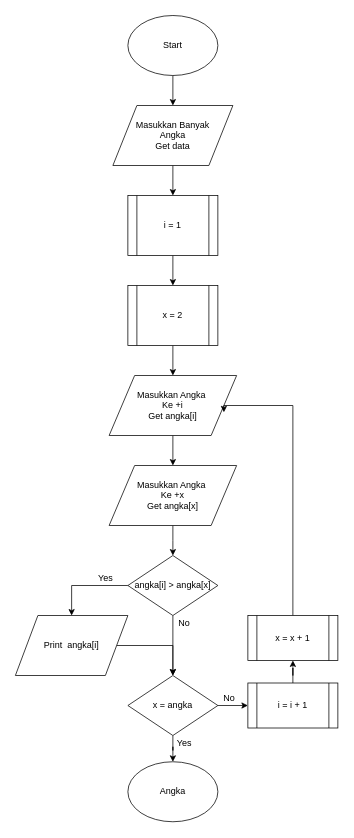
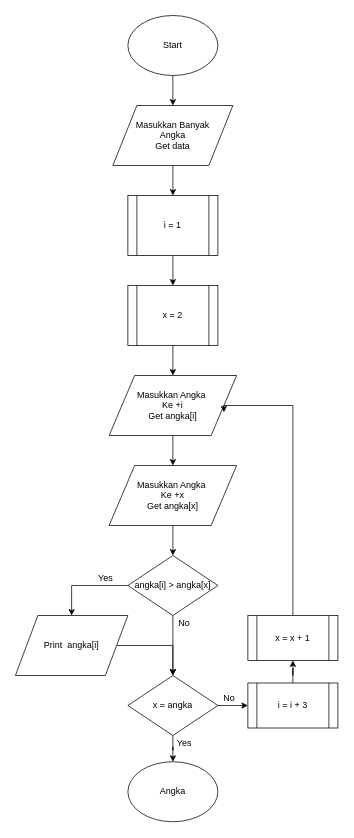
(293, 705) -> (293, 705)
